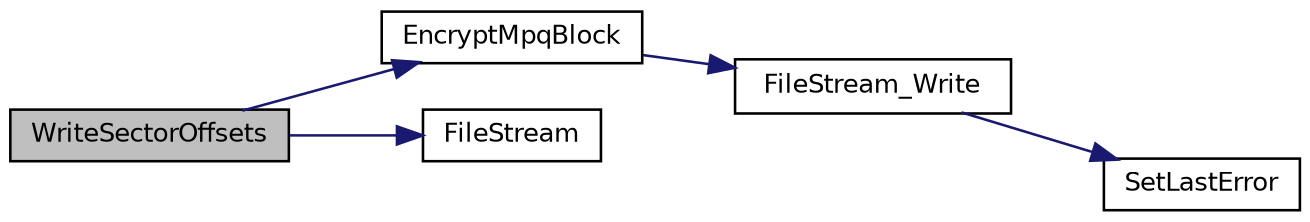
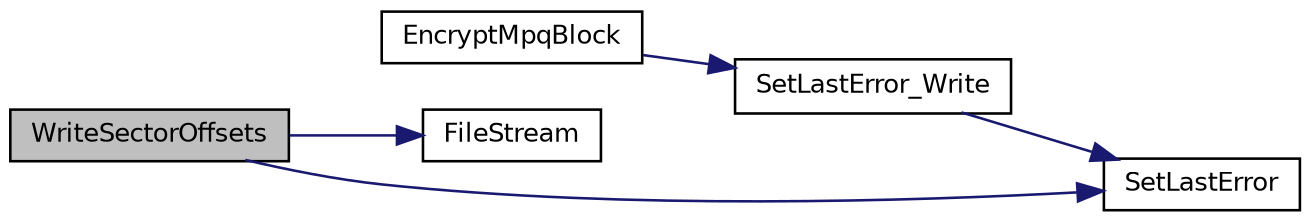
(873, 86) -> (873, 86)
(318, 90) -> (660, 200)
